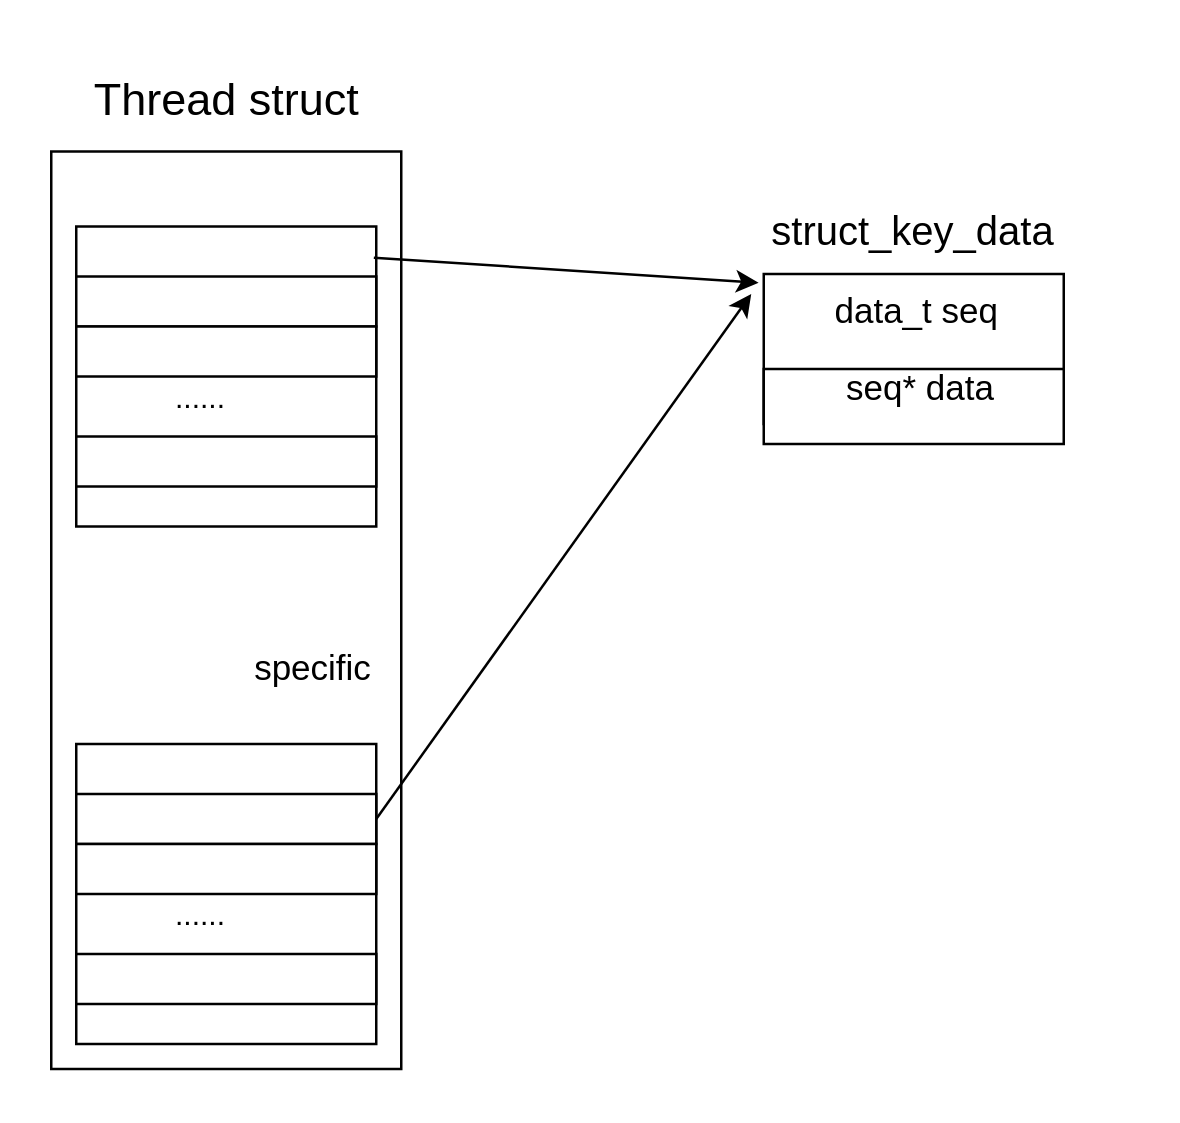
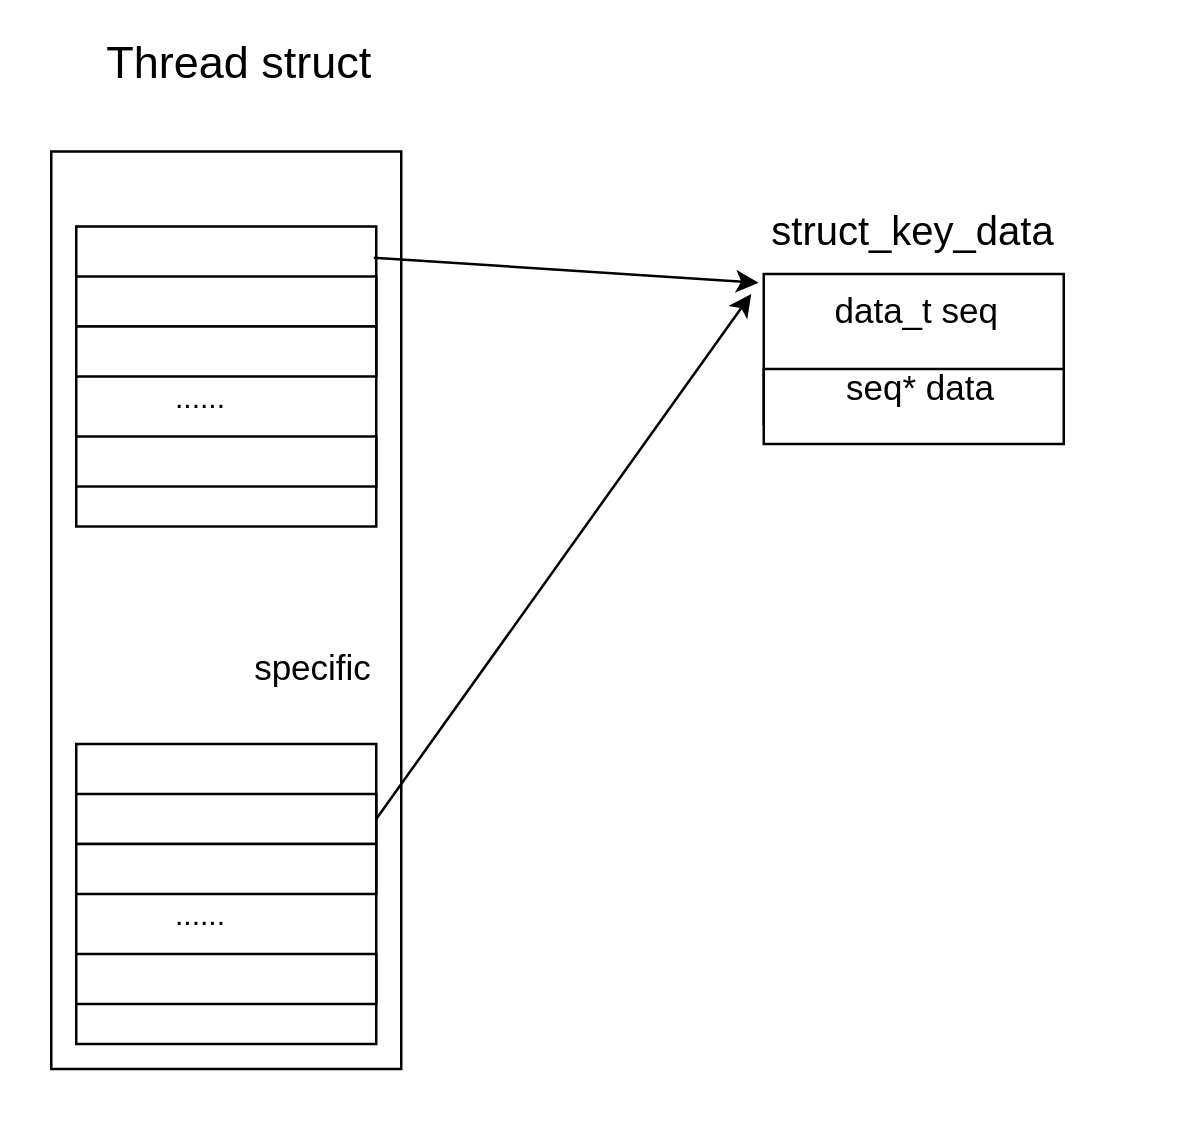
(226, 101) -> (239, 64)
